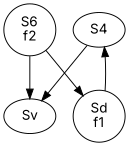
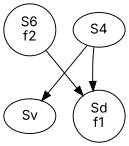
(30, 73) -> none
(106, 74) -> (93, 64)
